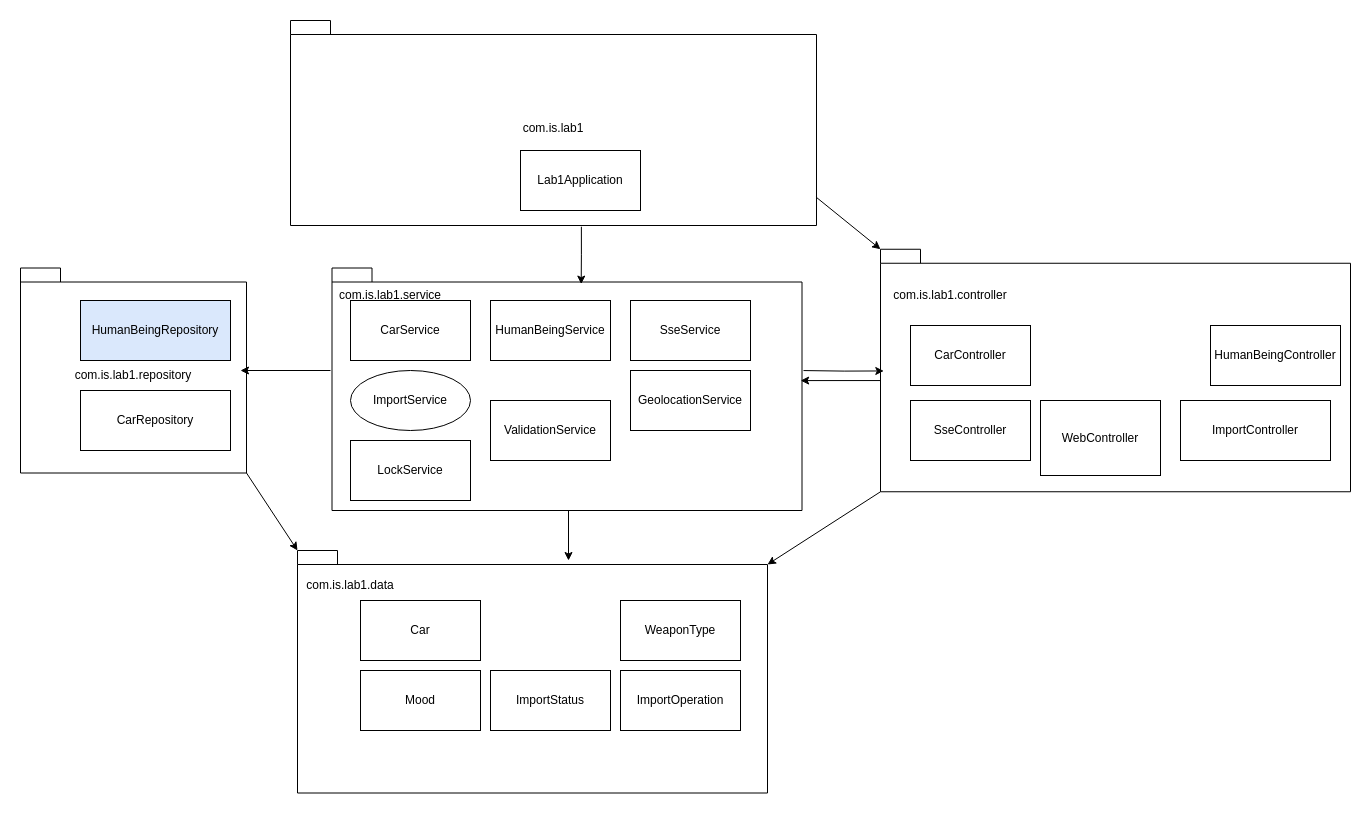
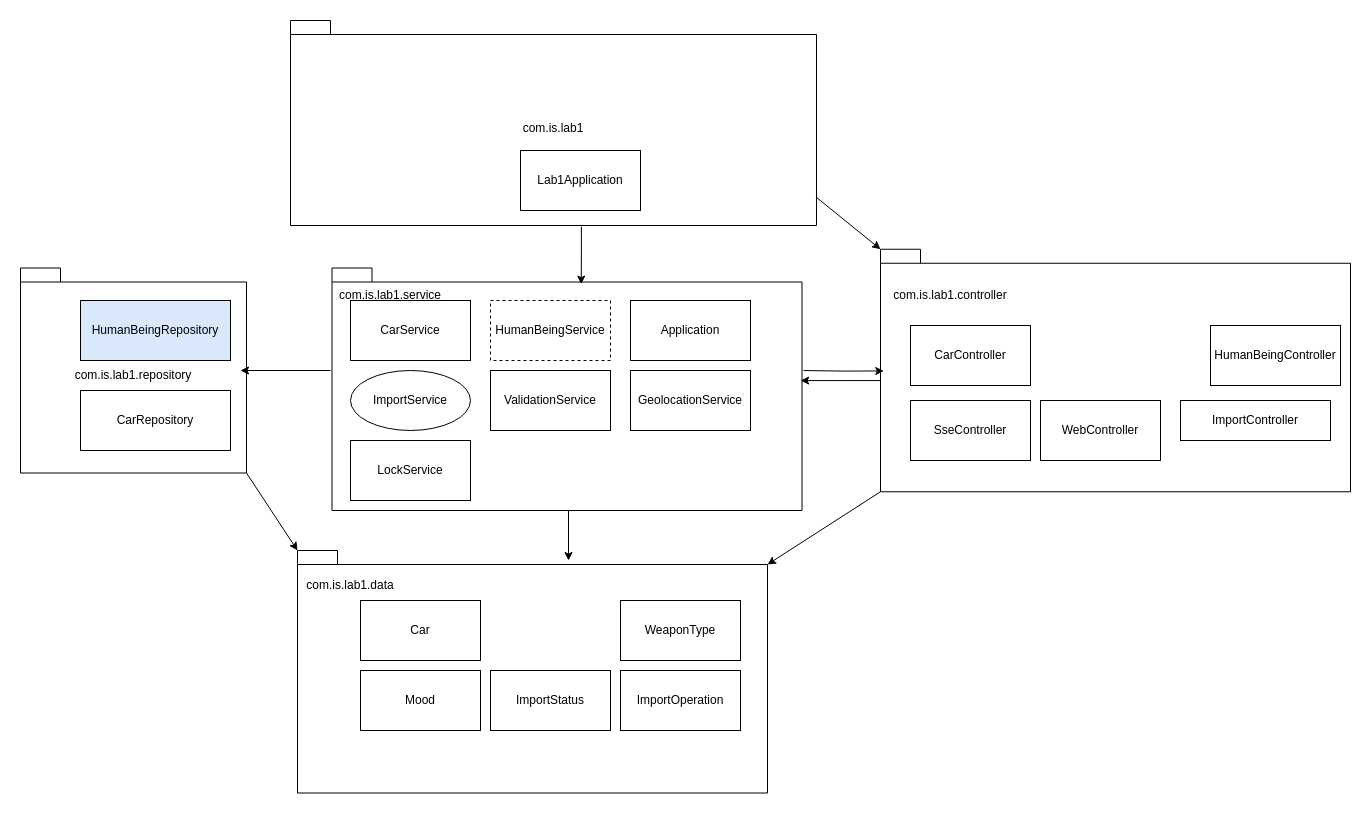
(551, 331) -> (551, 331)
(691, 331) -> (691, 331)
(551, 431) -> (551, 401)
(1256, 431) -> (1256, 421)
(1101, 438) -> (1101, 431)
